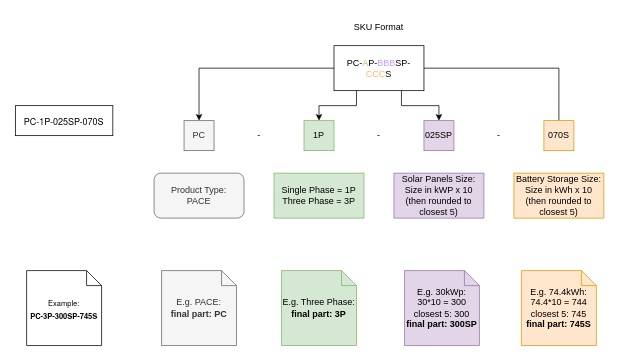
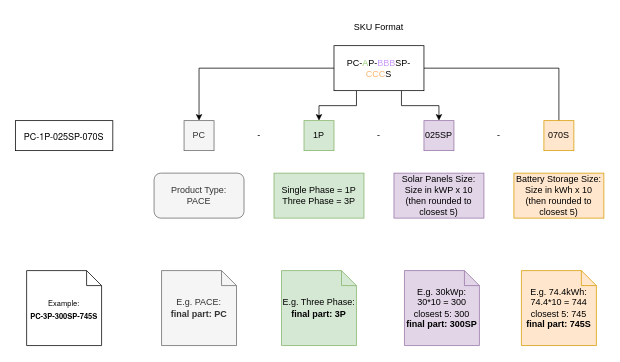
(64, 120) -> (64, 135)
